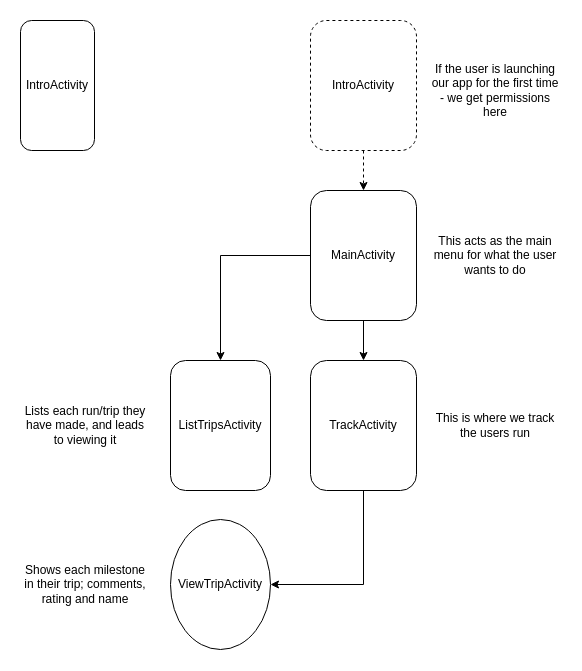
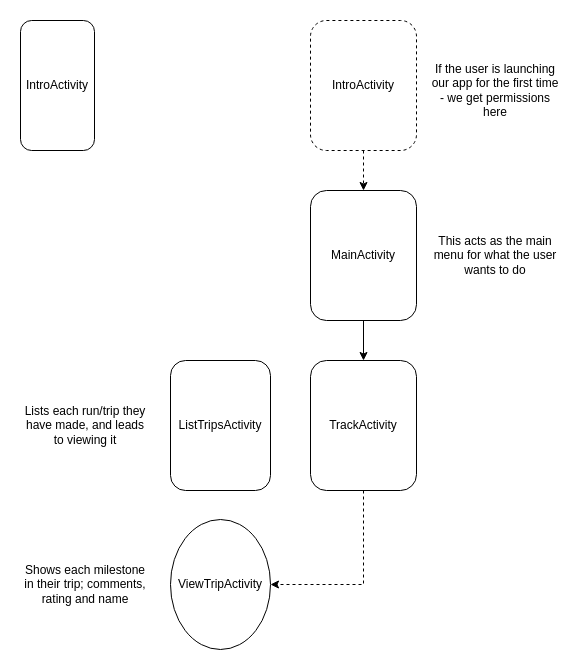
(221, 260) -> none
(496, 426) -> none
(364, 581) -> (364, 581)
